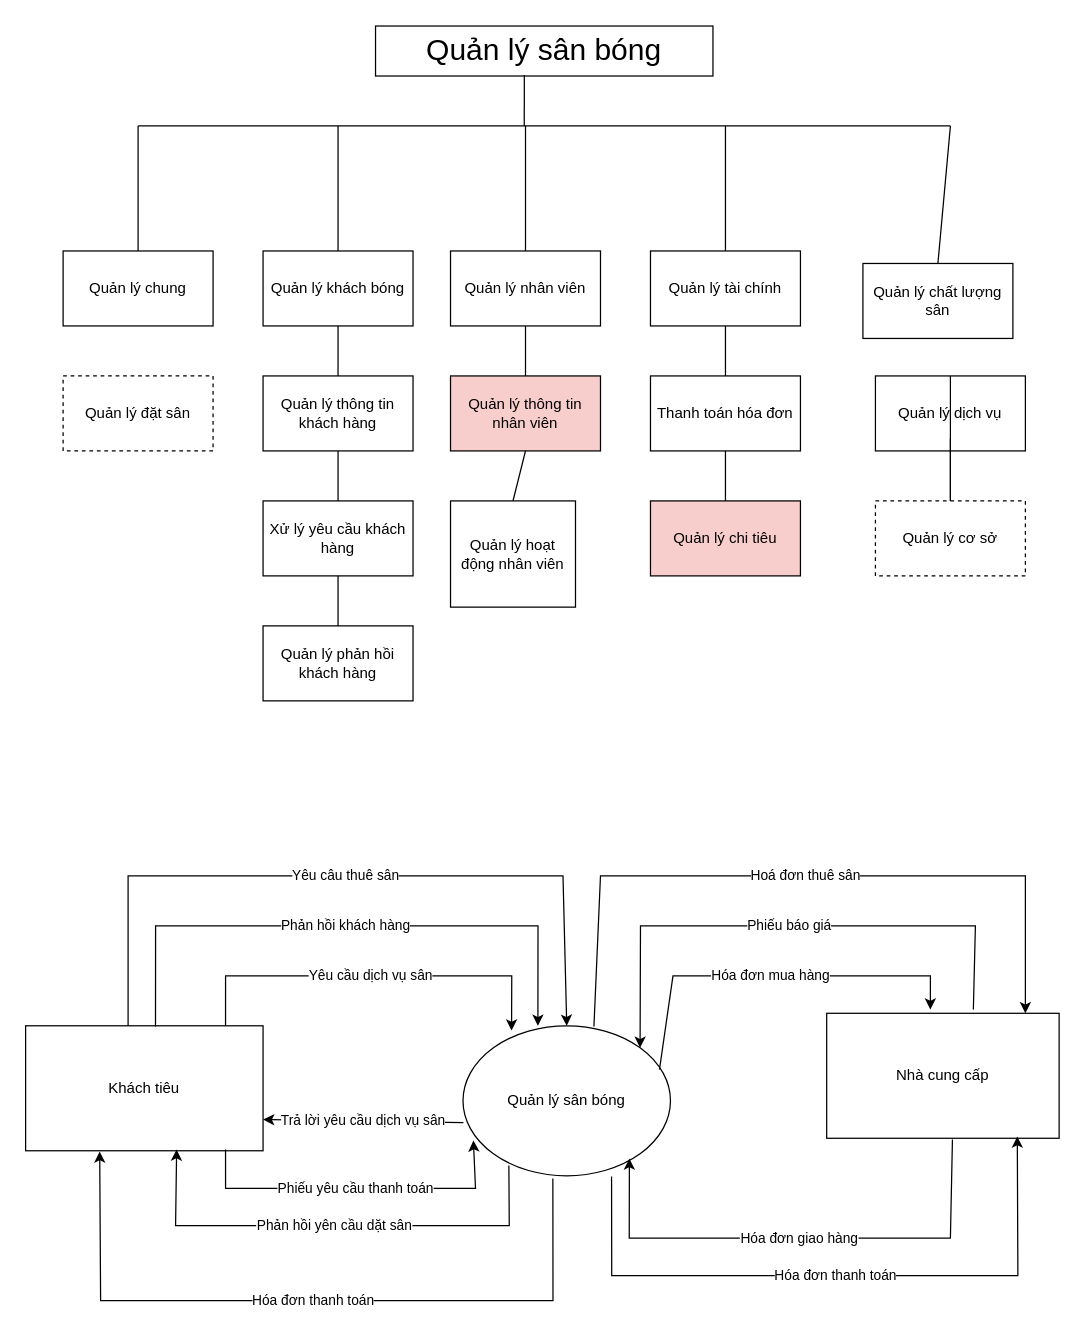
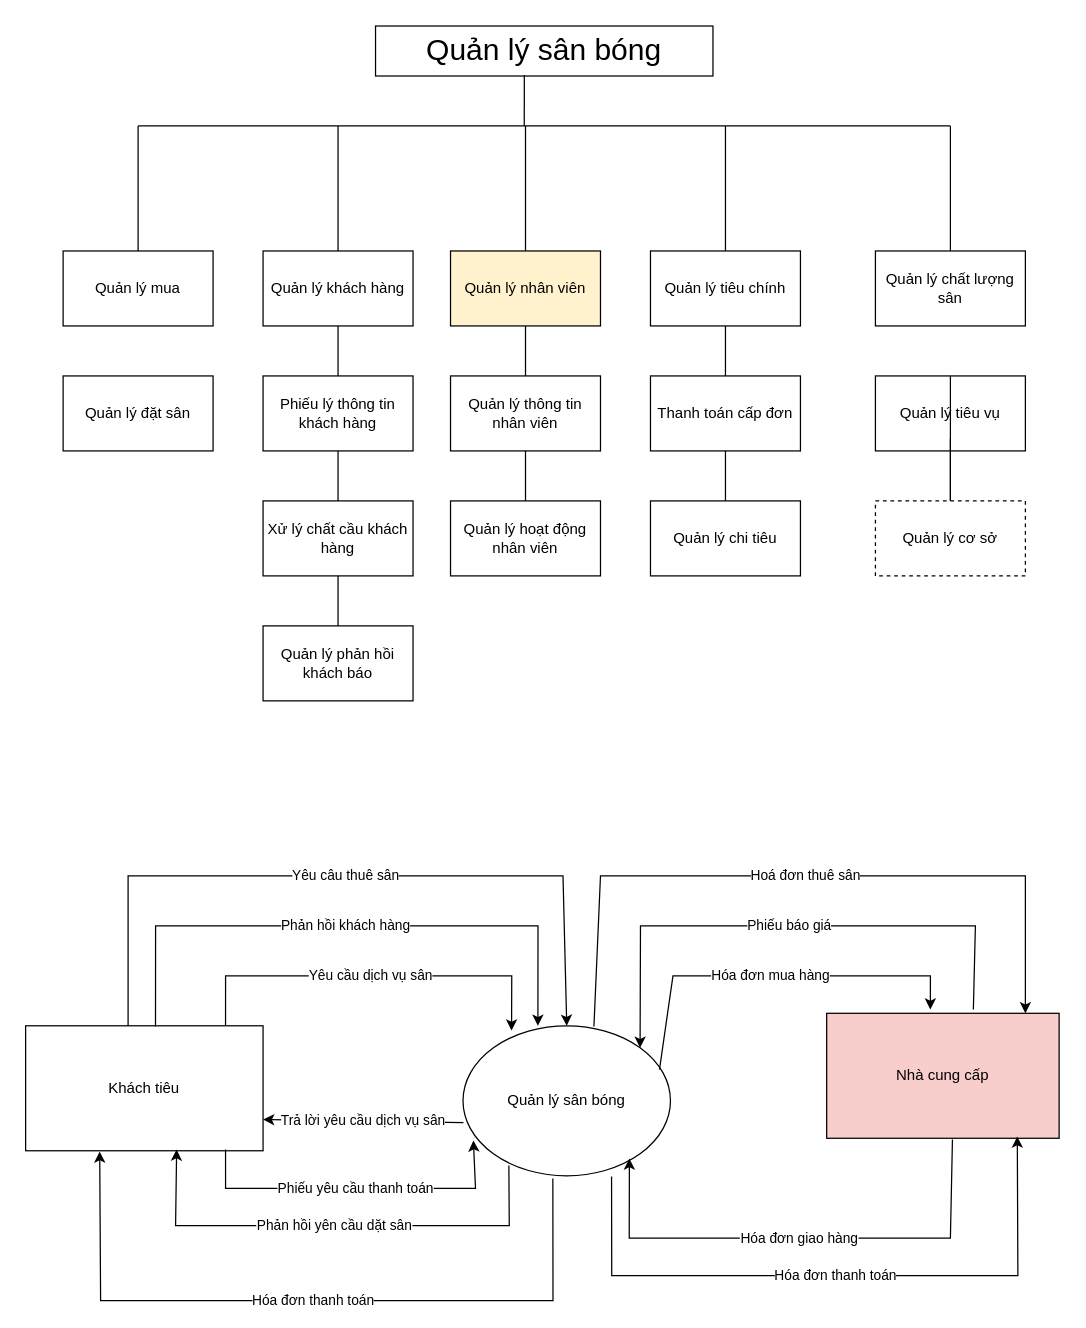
(138, 288) -> (138, 288)
(338, 288) -> (338, 288)
(526, 288) -> (526, 288)
(726, 288) -> (726, 288)
(938, 301) -> (951, 288)
(138, 413) -> (138, 413)
(338, 413) -> (338, 413)
(526, 413) -> (526, 413)
(726, 413) -> (726, 413)
(951, 413) -> (951, 413)
(338, 538) -> (338, 538)
(726, 538) -> (726, 538)
(513, 554) -> (526, 538)
(338, 663) -> (338, 663)
(943, 1076) -> (943, 1076)
